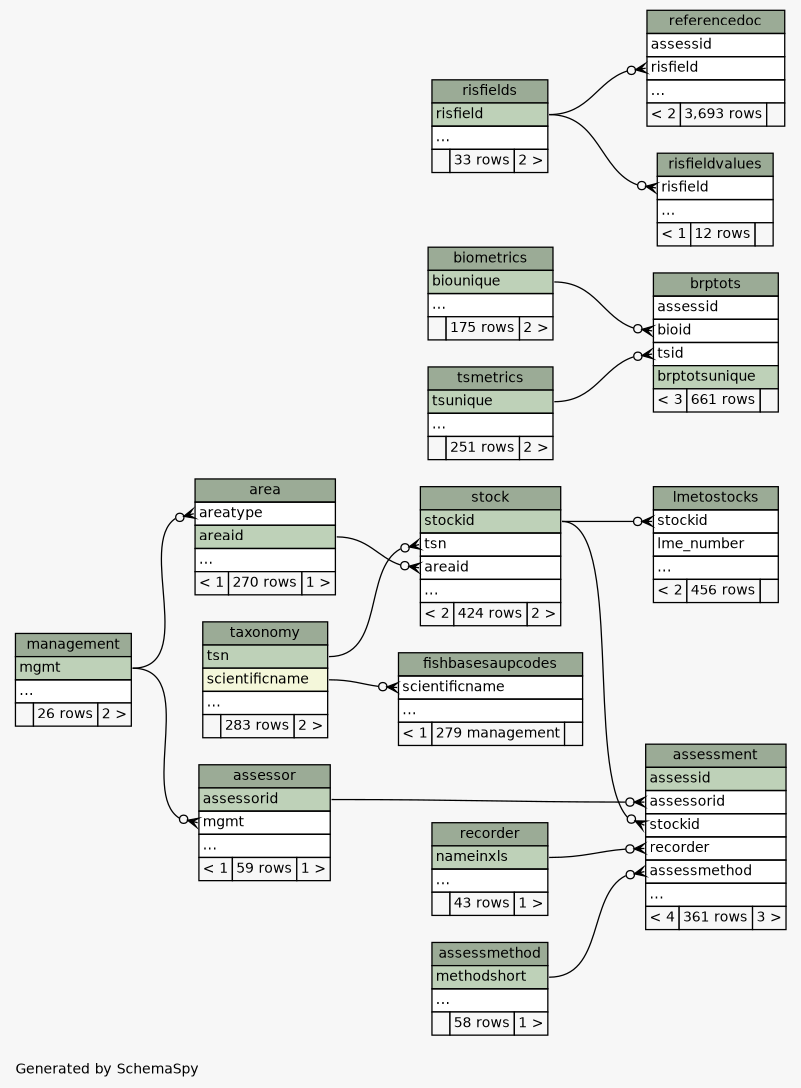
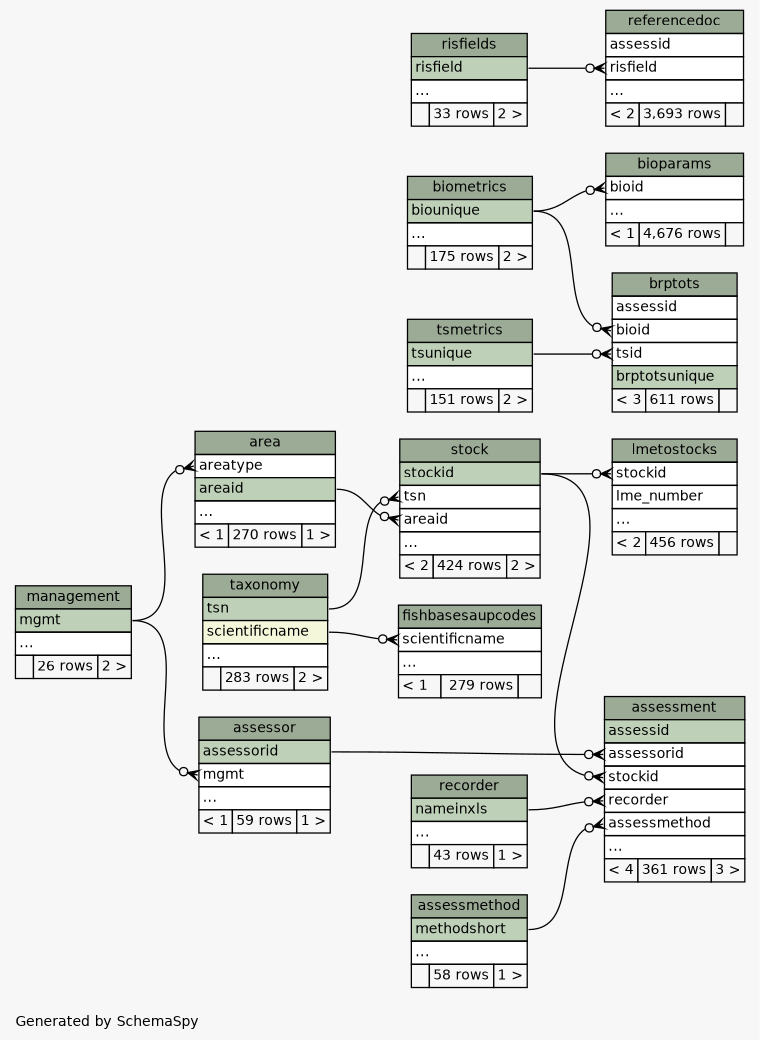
none -> (674, 200)
(715, 200) -> none
(724, 400) -> (682, 400)
(483, 447) -> (462, 400)
(498, 733) -> (482, 686)
